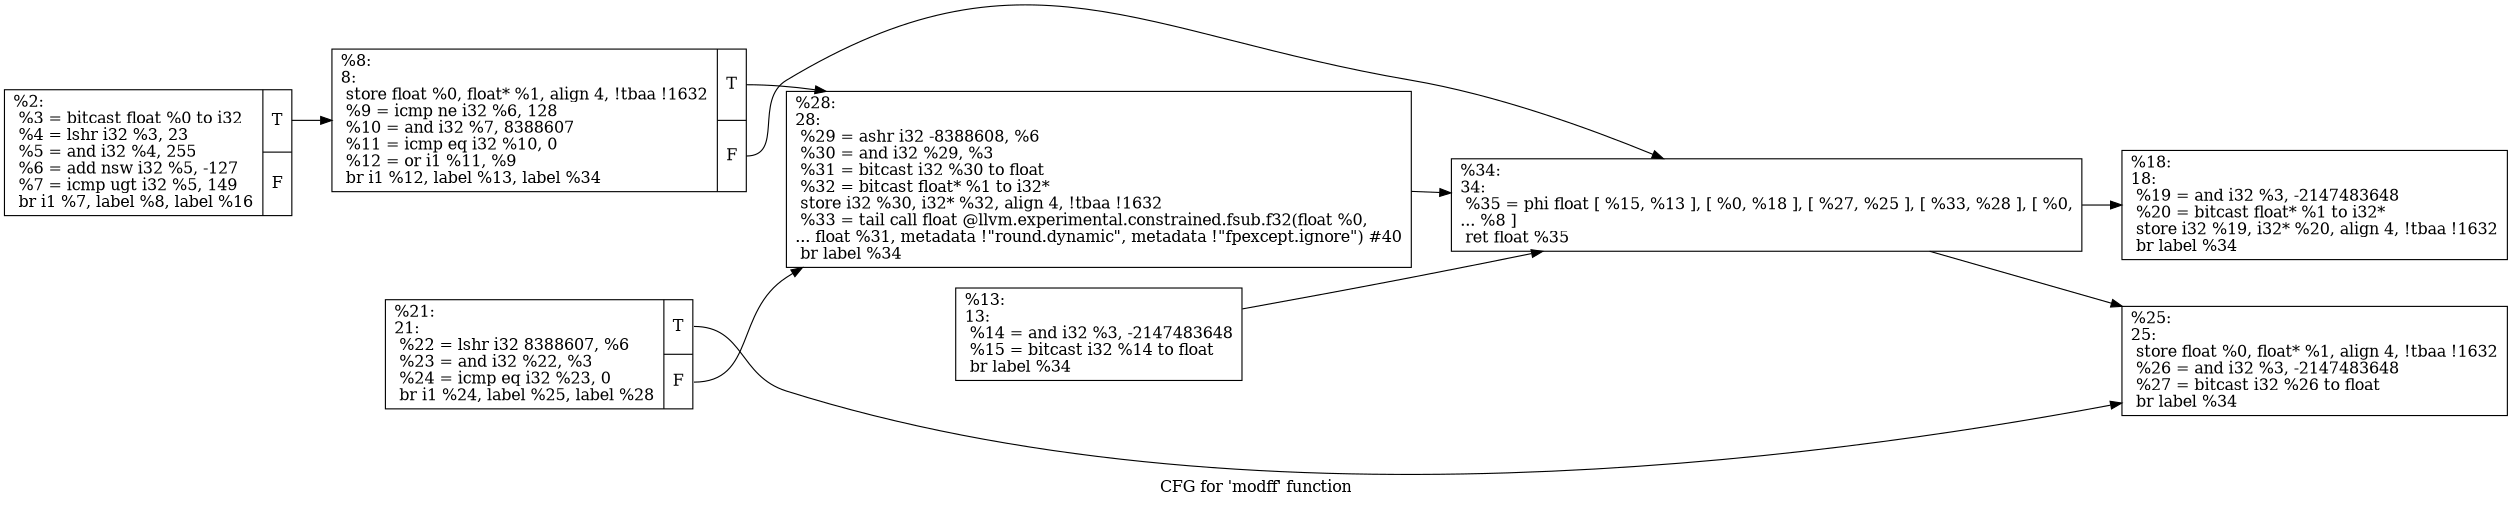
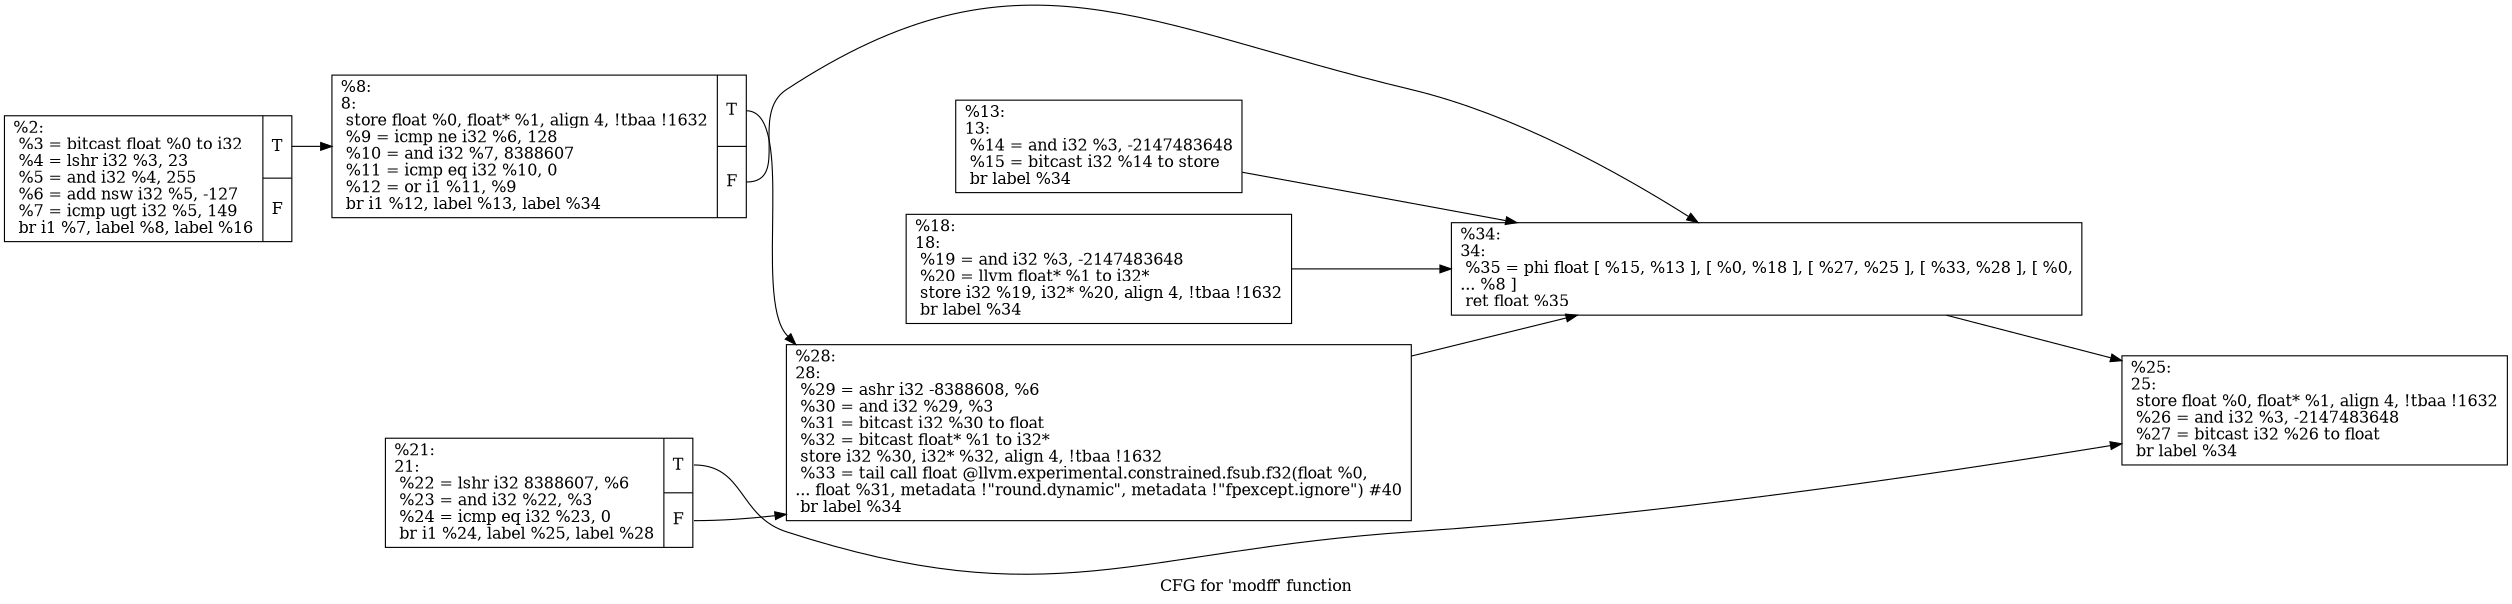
(2096, 205) -> (1366, 269)
(2258, 213) -> (1033, 277)
(1089, 350) -> (1092, 163)
